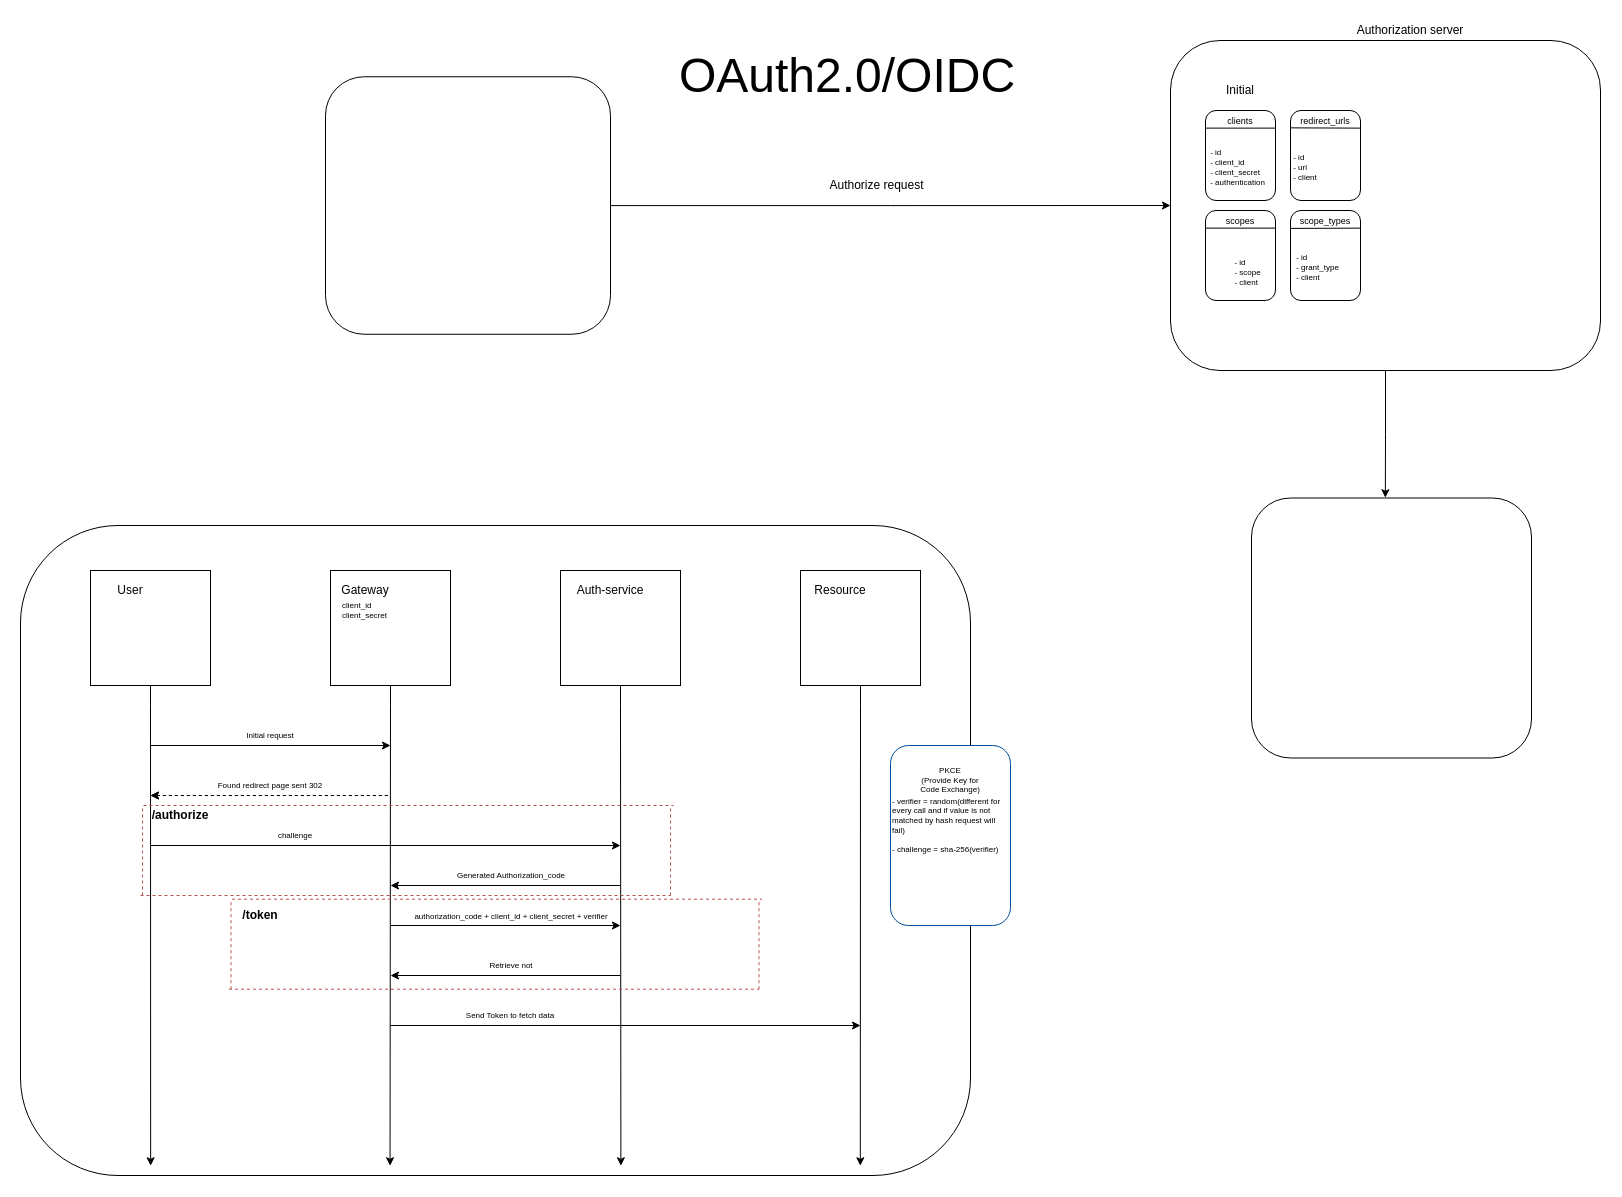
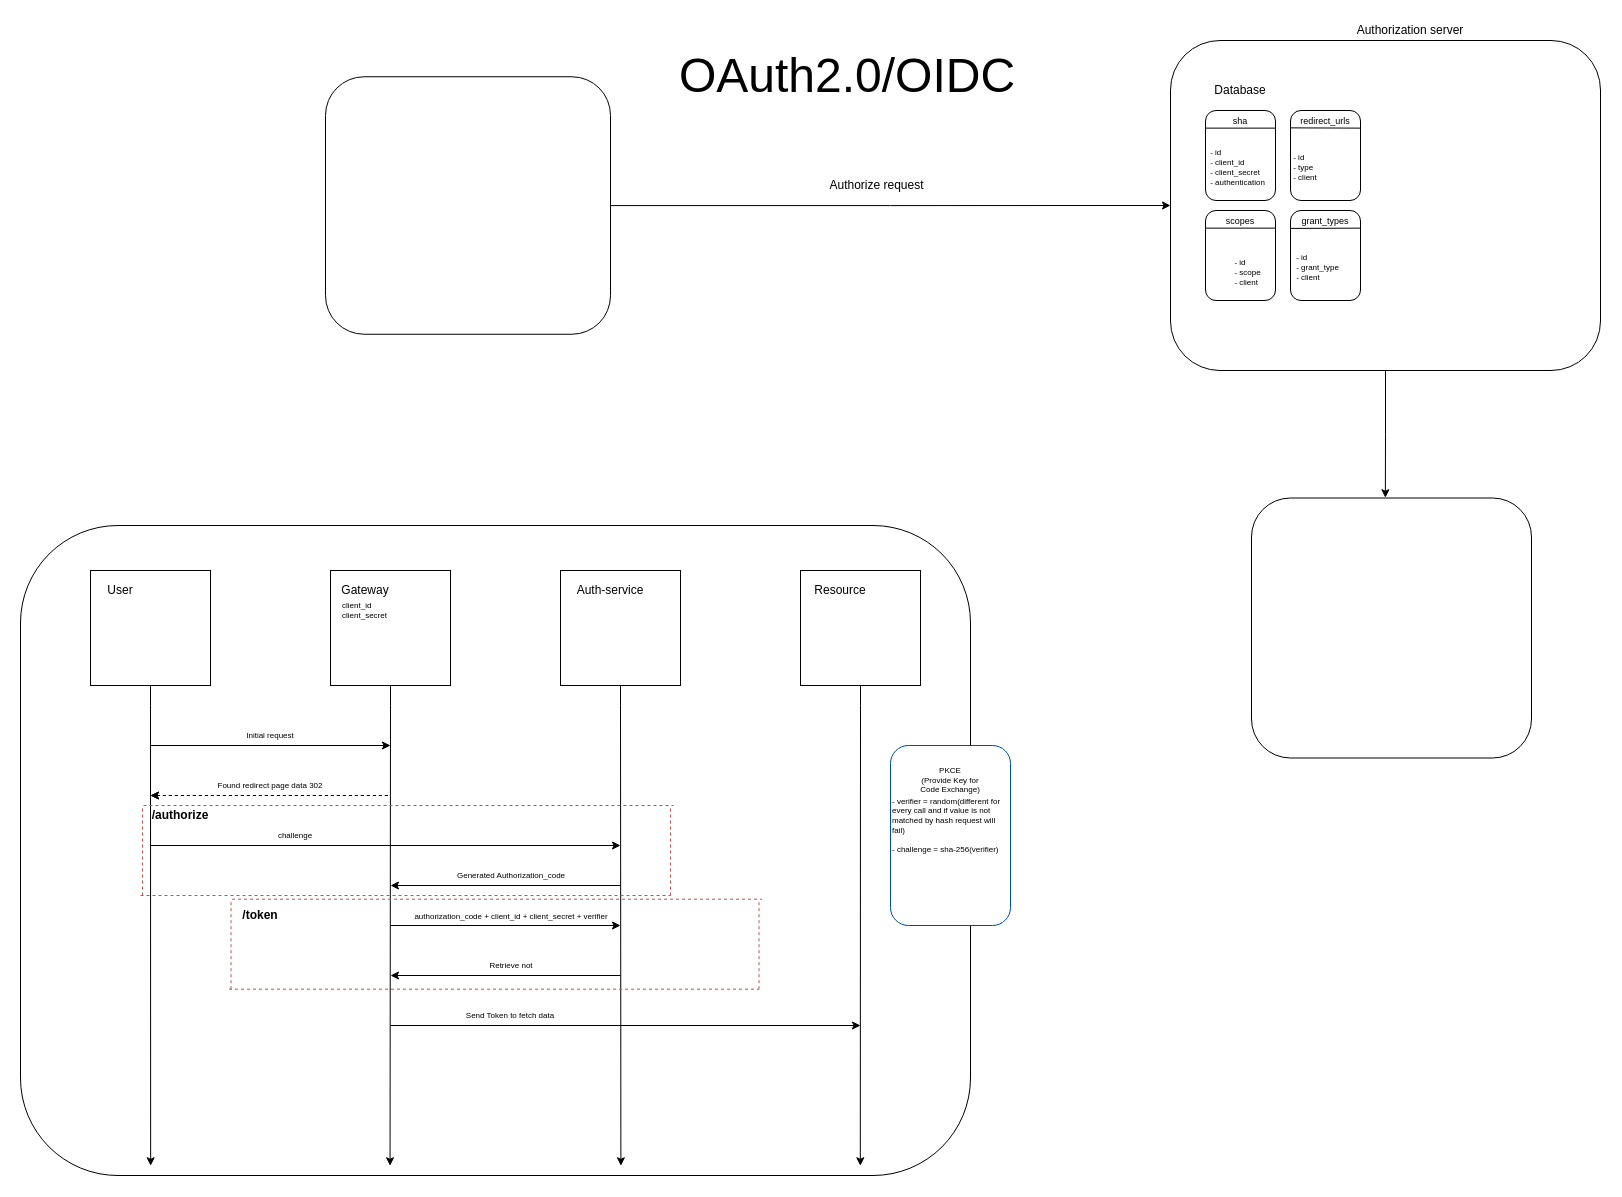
(1241, 91) -> (1241, 91)
(1241, 121) -> (1241, 121)
(1306, 171) -> (1306, 171)
(1326, 221) -> (1326, 221)
(131, 591) -> (121, 591)
(271, 786) -> (271, 786)
